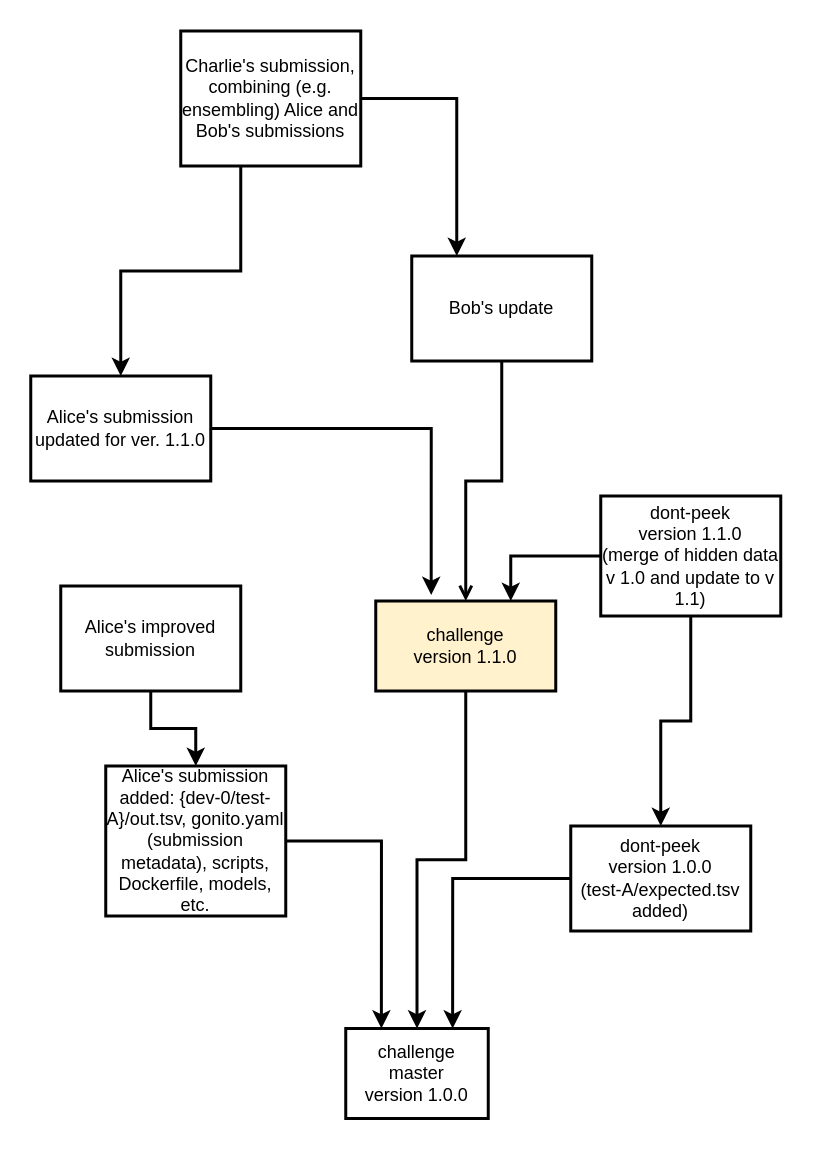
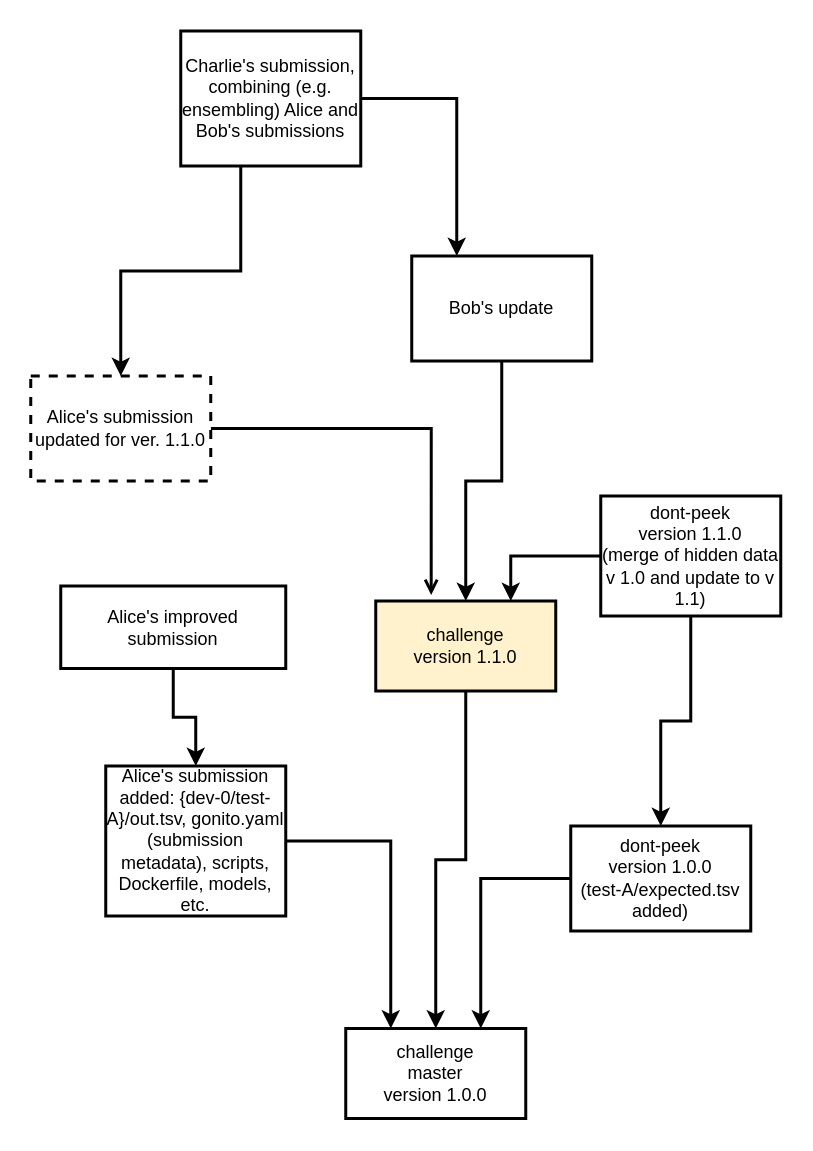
(121, 428) -> (121, 428)
(431, 580) -> (431, 581)
(466, 587) -> (466, 586)
(151, 638) -> (173, 627)
(417, 1073) -> (436, 1073)
